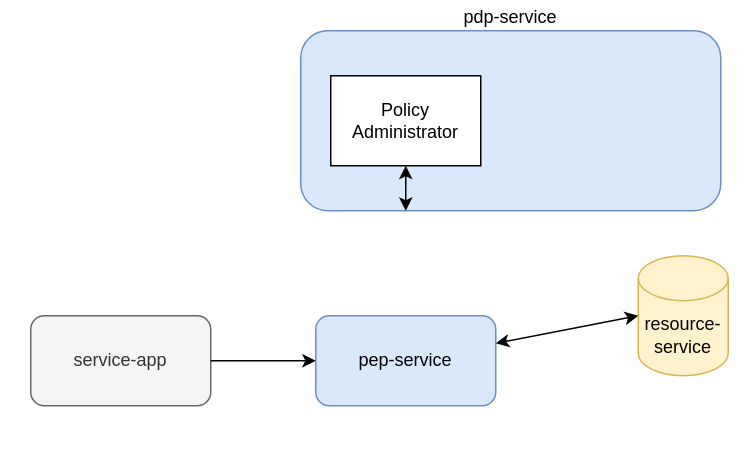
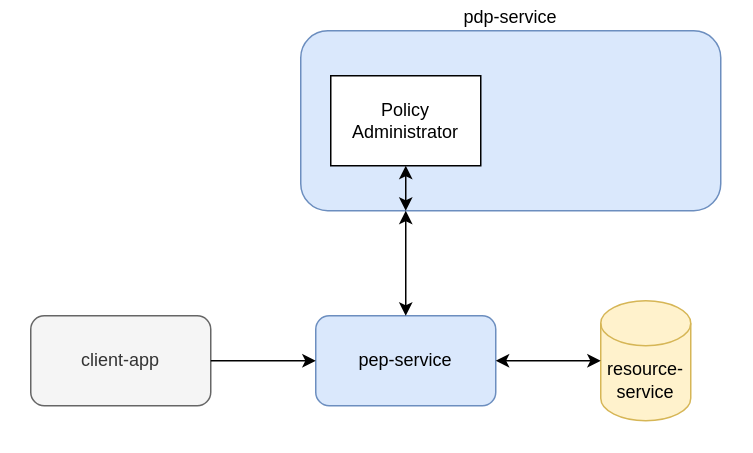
none -> (406, 264)
(683, 316) -> (646, 361)
(121, 361) -> (121, 361)
